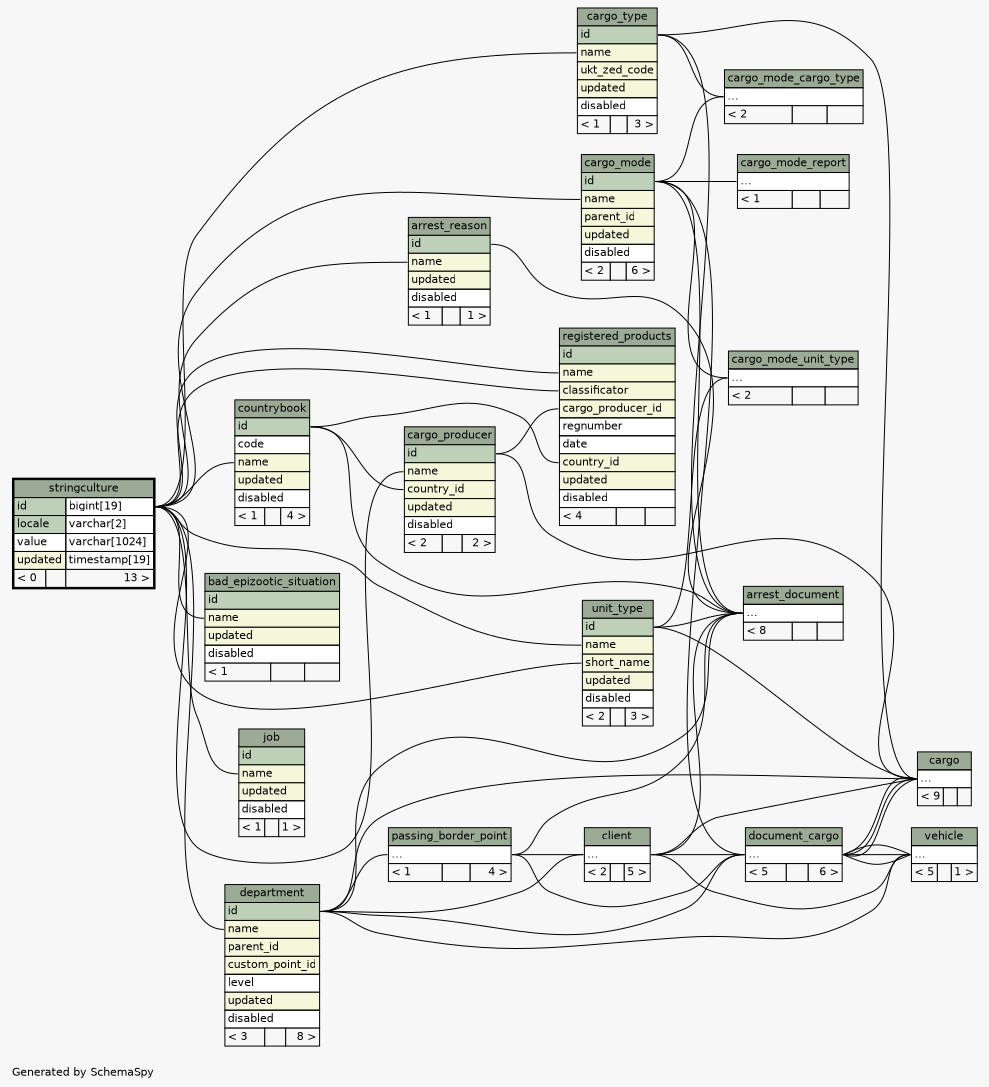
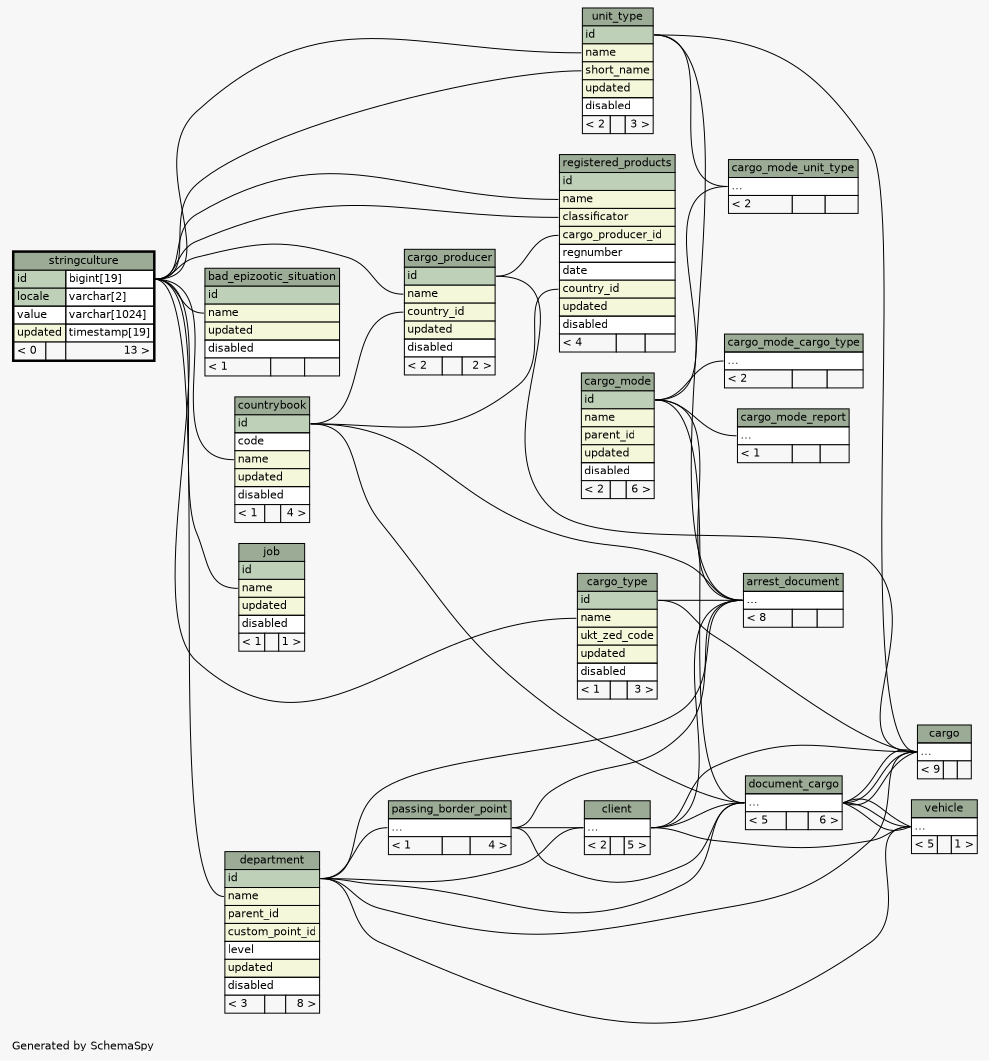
(691, 66) -> none
(258, 233) -> none
(449, 271) -> none
none -> (488, 655)
